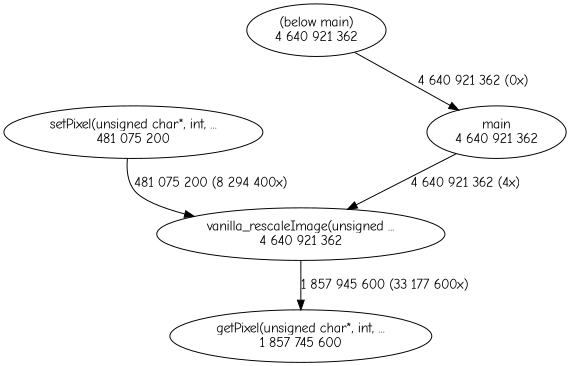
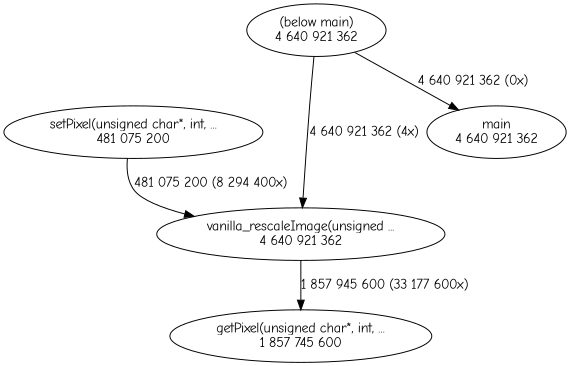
(406, 179) -> (308, 127)
